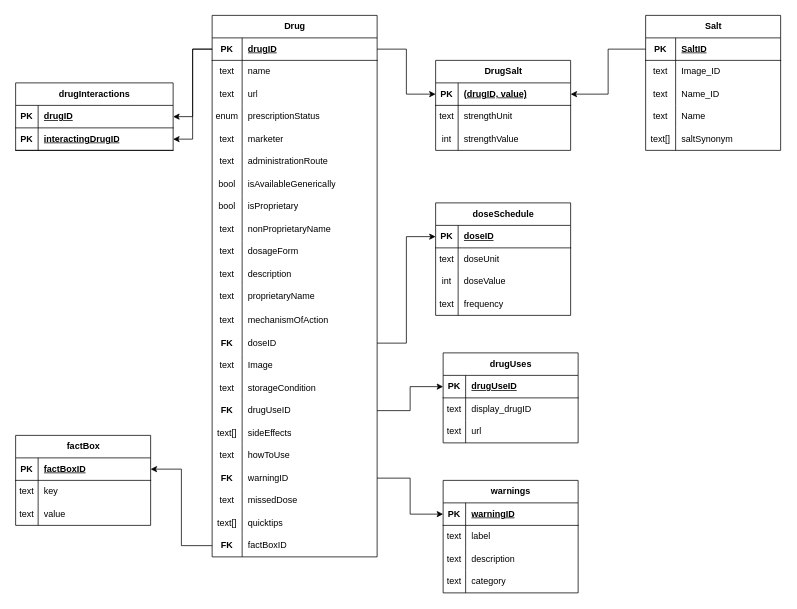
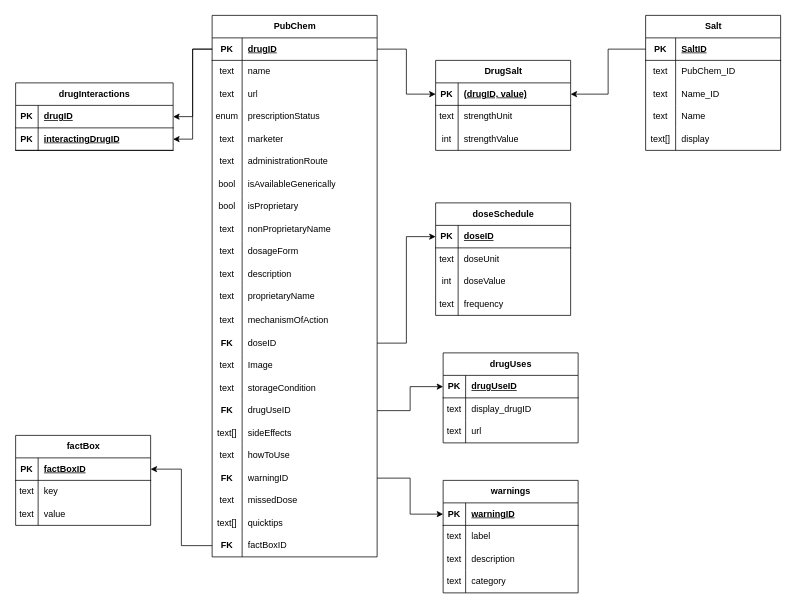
(295, 27) -> (295, 27)
(702, 72) -> (707, 72)
(708, 139) -> (697, 139)
